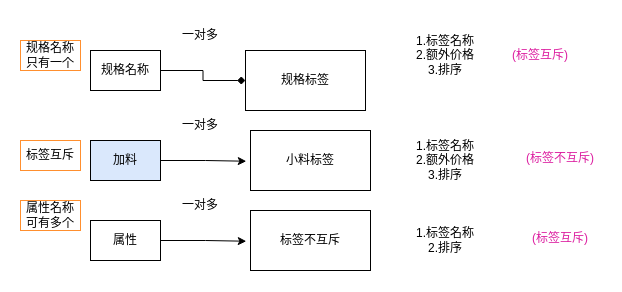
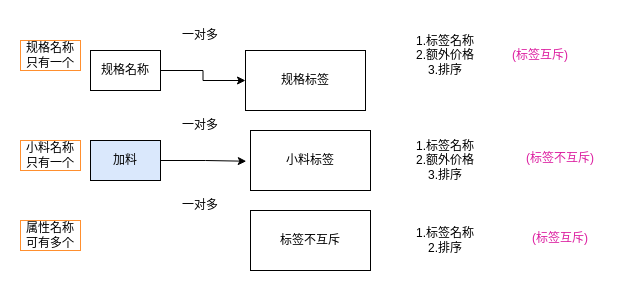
(237, 81) -> (237, 81)
(51, 156) -> (51, 156)
(51, 216) -> (51, 236)
(126, 241) -> none
(200, 241) -> none
